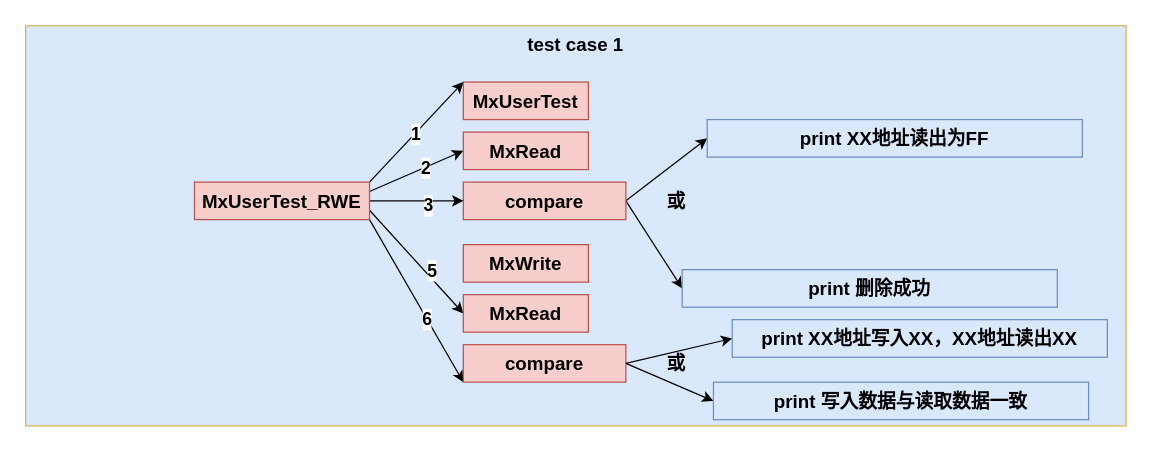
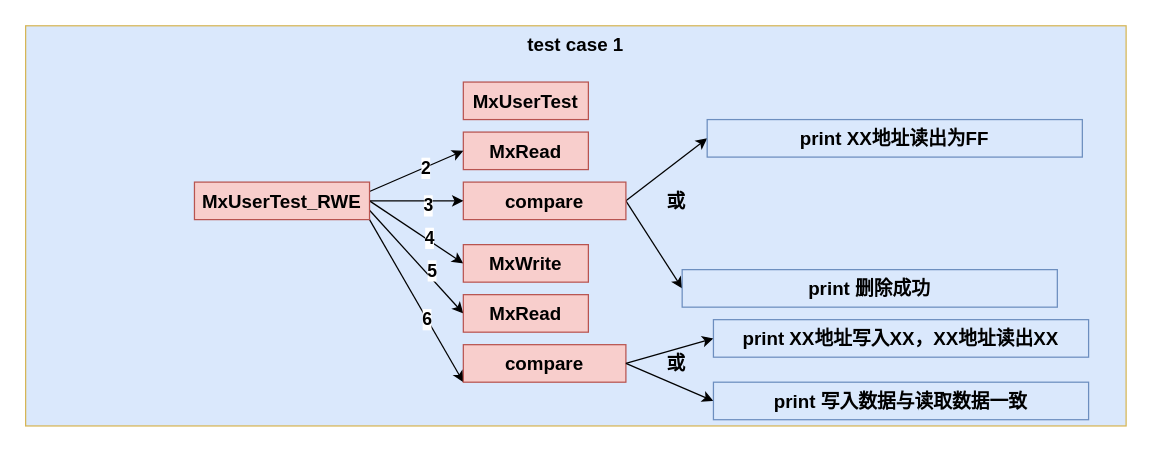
(413, 135) -> none
none -> (415, 231)
(919, 338) -> (901, 338)
